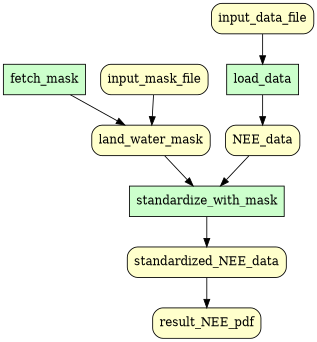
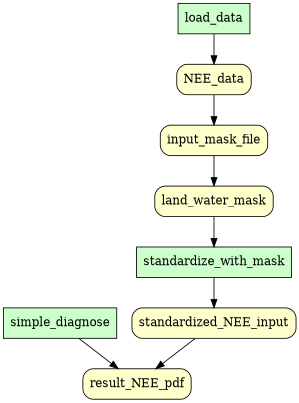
(263, 19) -> none
(44, 80) -> none
(238, 168) -> (214, 106)
(207, 262) -> (214, 323)
none -> (60, 323)
